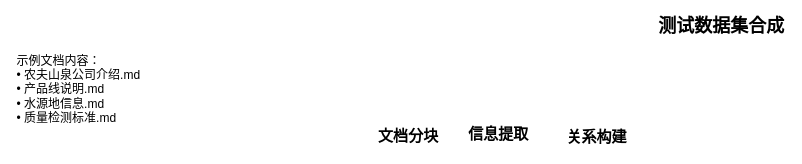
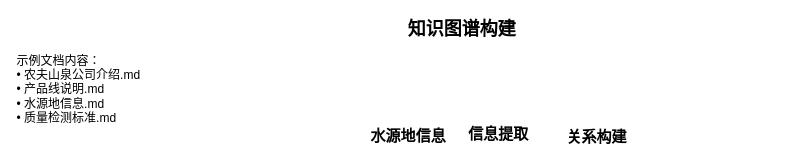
(722, 27) -> none
none -> (462, 29)
(408, 135) -> (408, 135)
